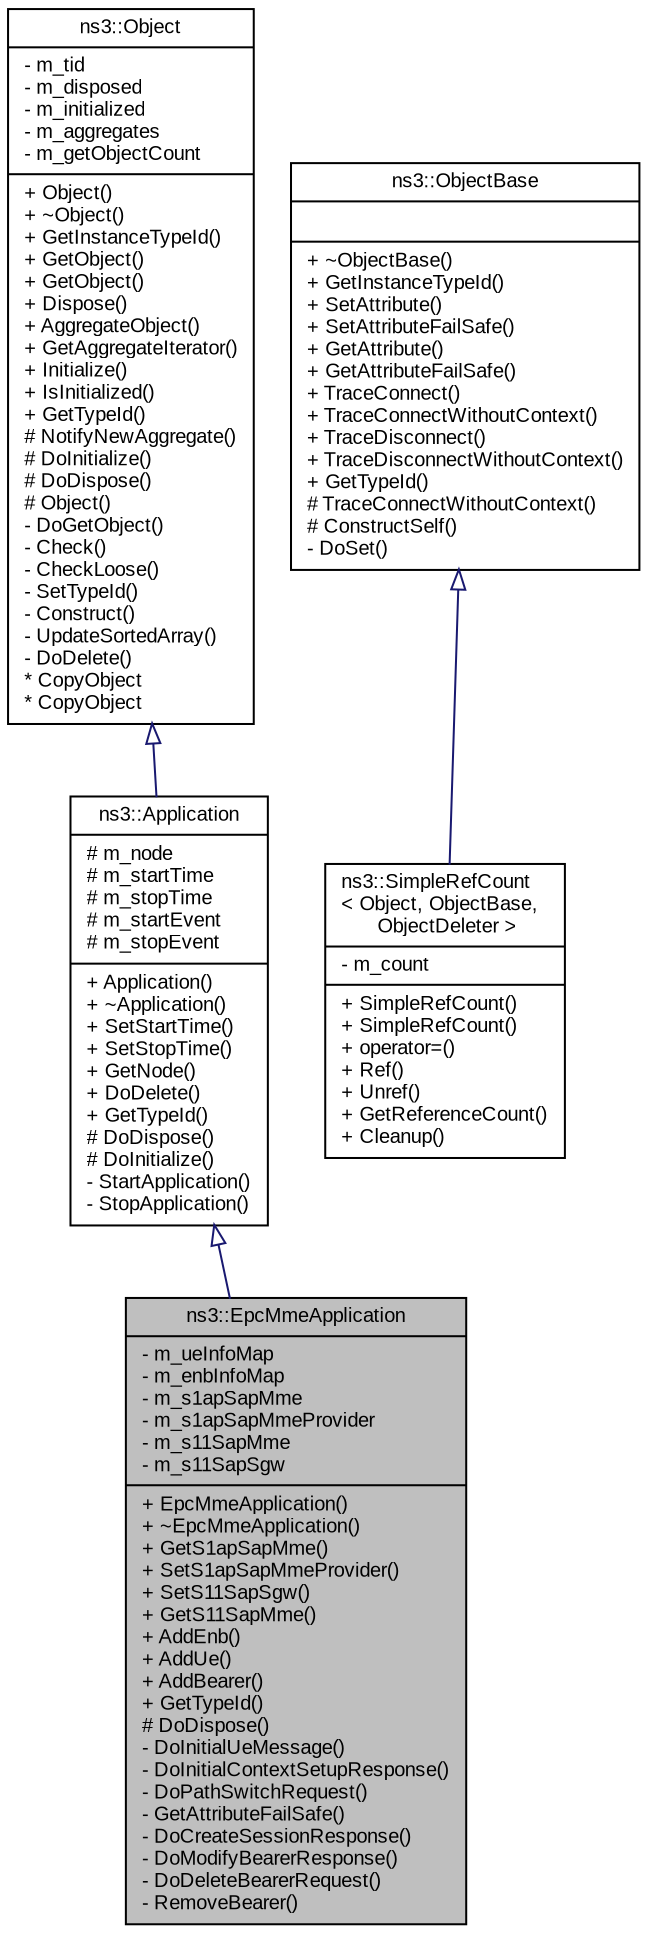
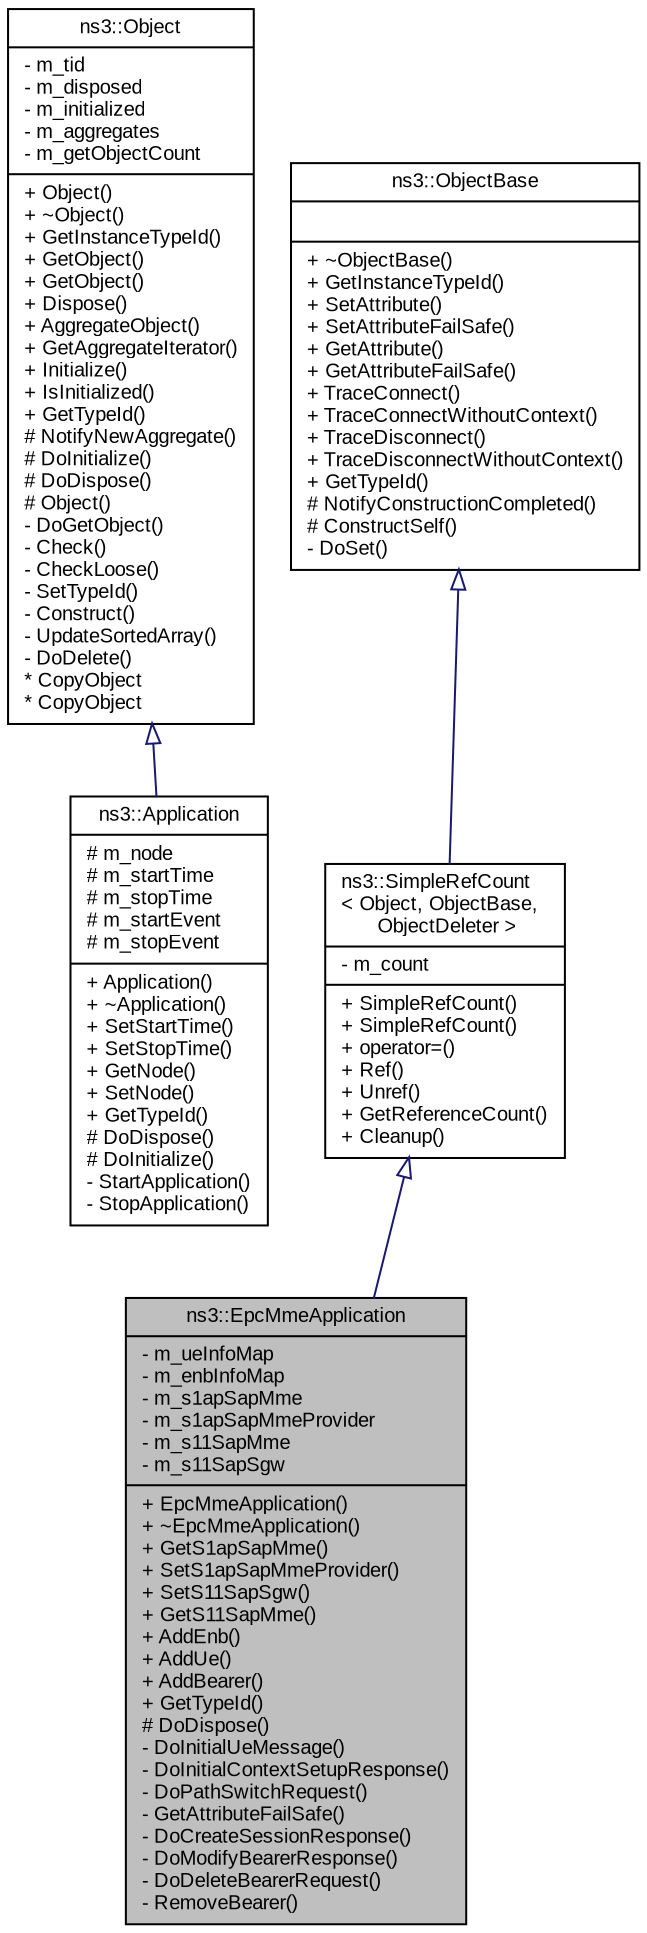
(452, 504) -> (452, 504)
(144, 1094) -> (141, 1094)
(224, 1272) -> (389, 1238)
